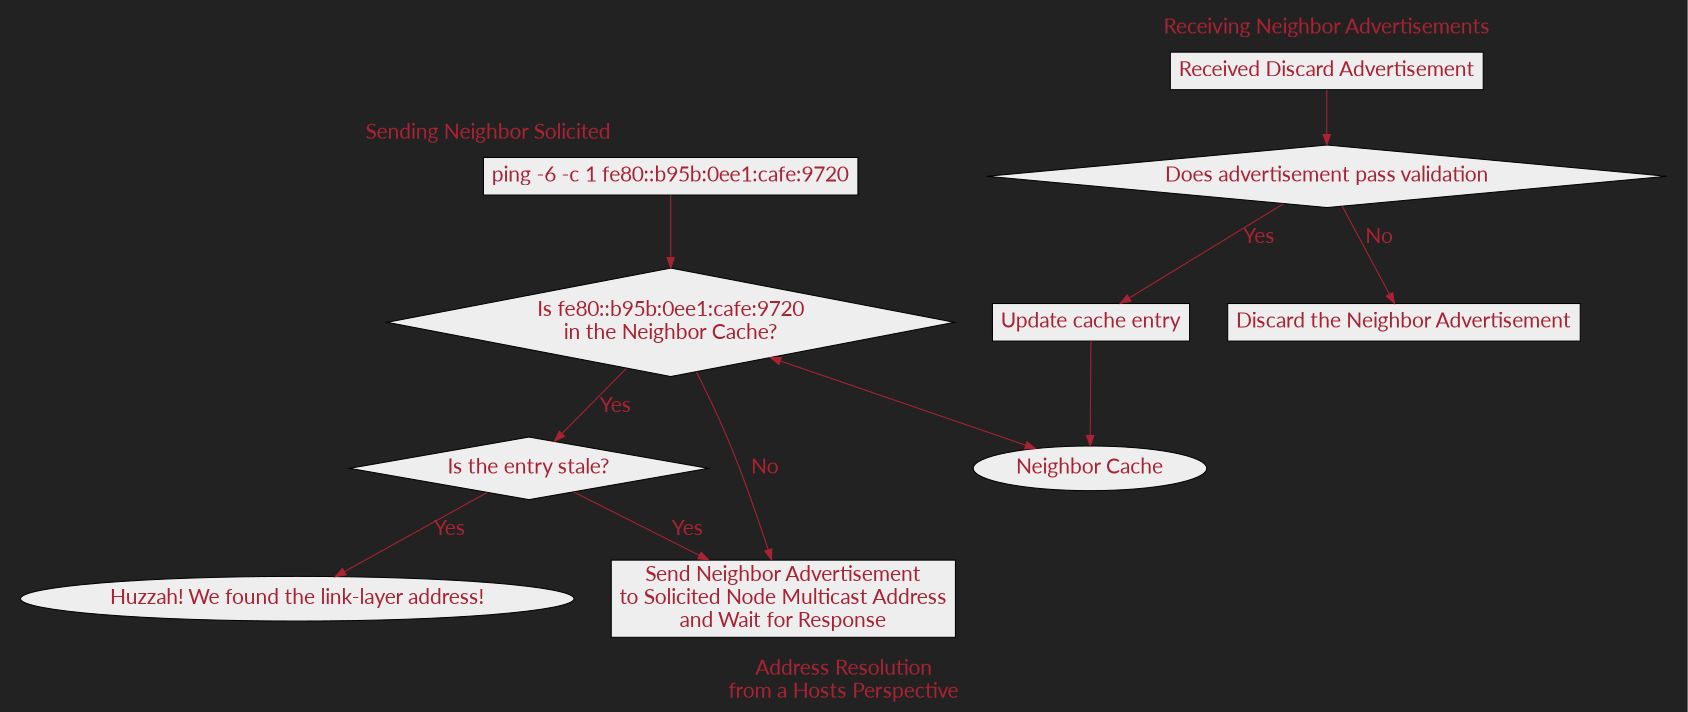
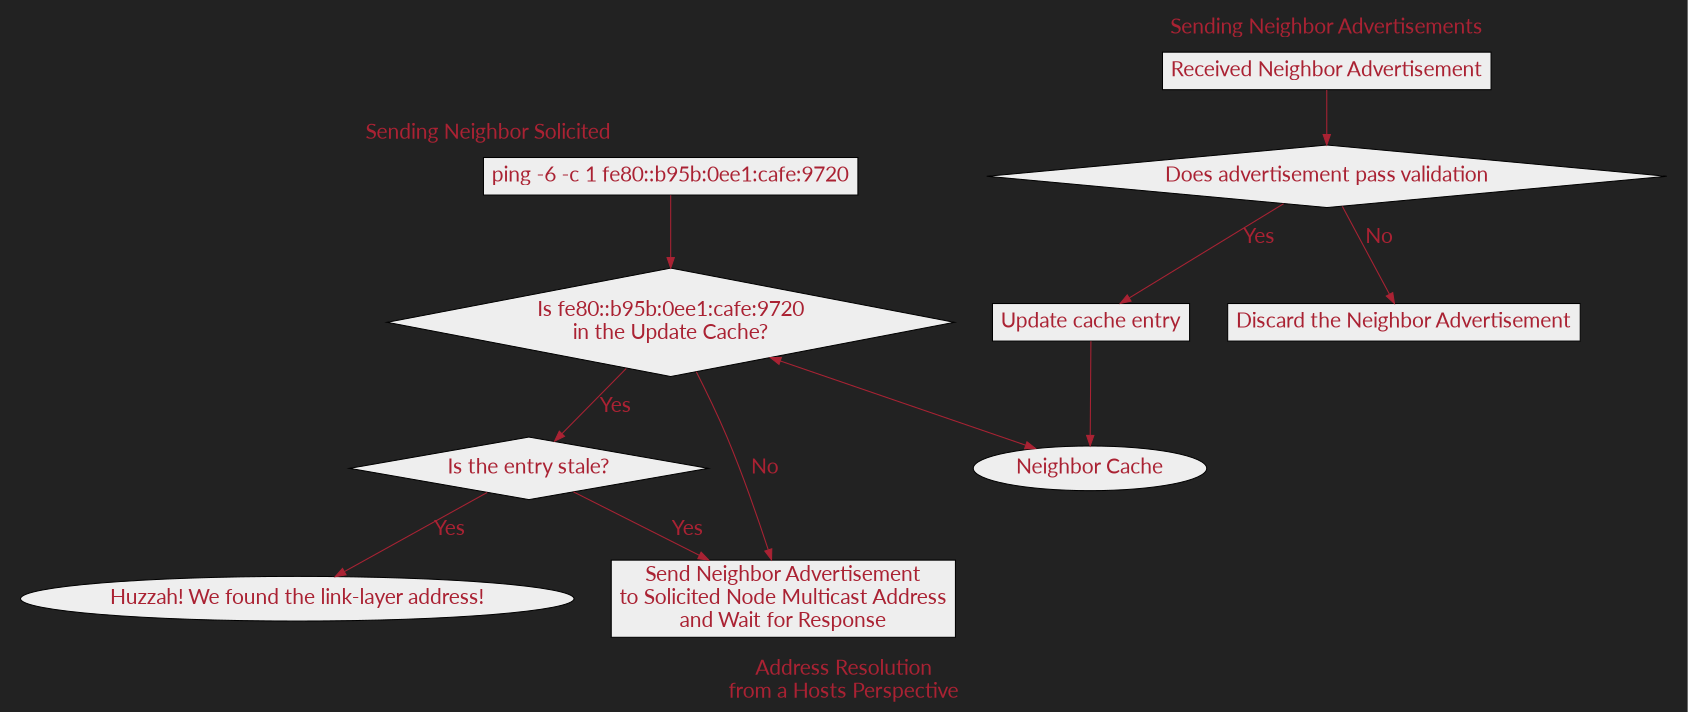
(1327, 28) -> (1327, 28)
(1327, 71) -> (1327, 71)
(671, 322) -> (671, 322)
